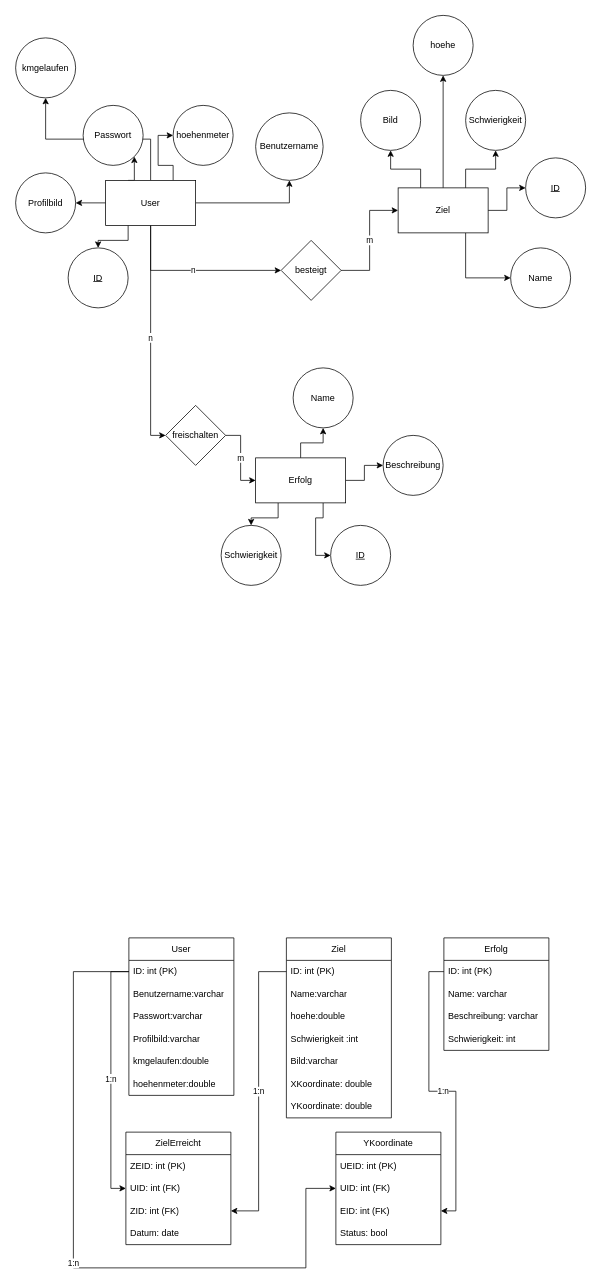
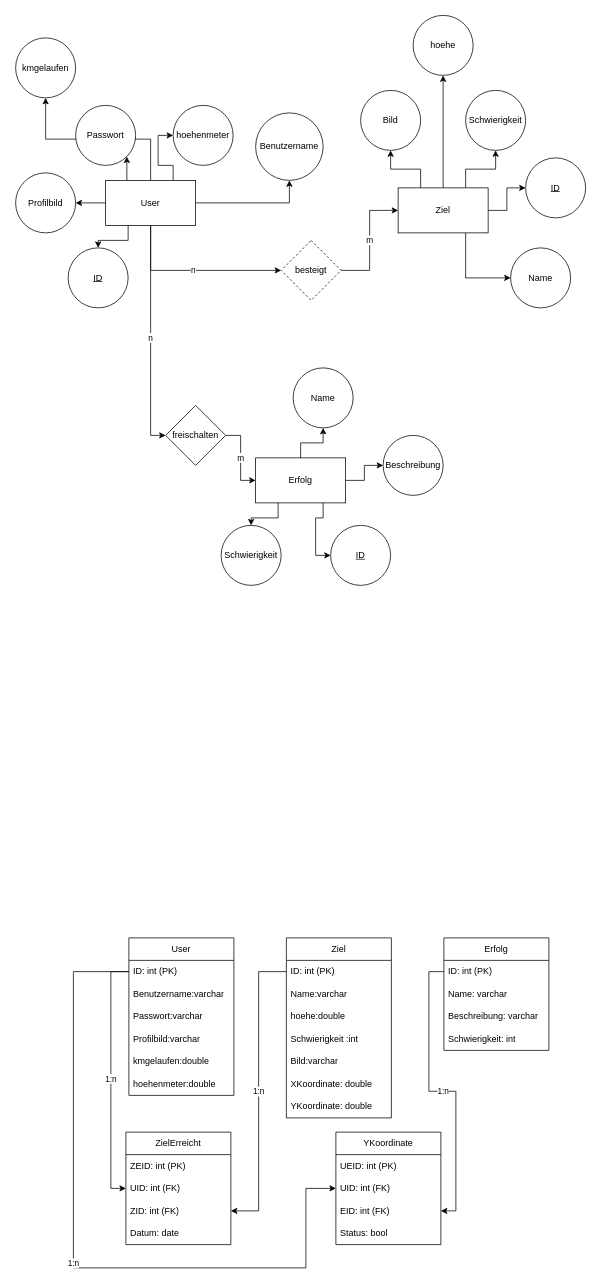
(113, 135) -> (105, 135)
(311, 270) -> (311, 270)
